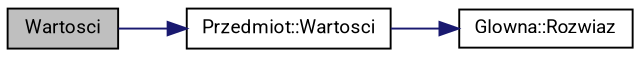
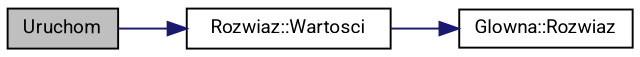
(63, 29) -> (63, 29)
(289, 29) -> (289, 29)
